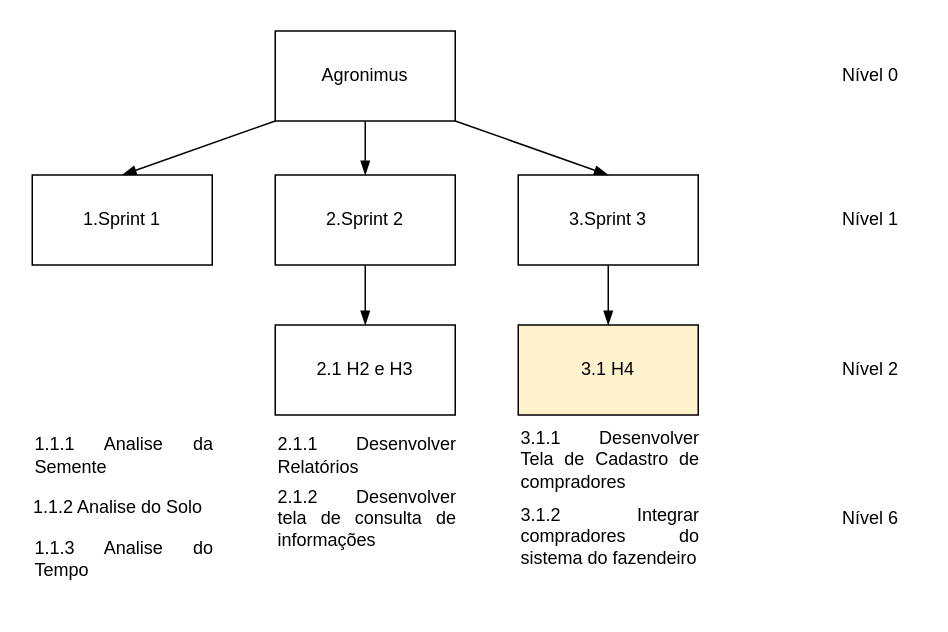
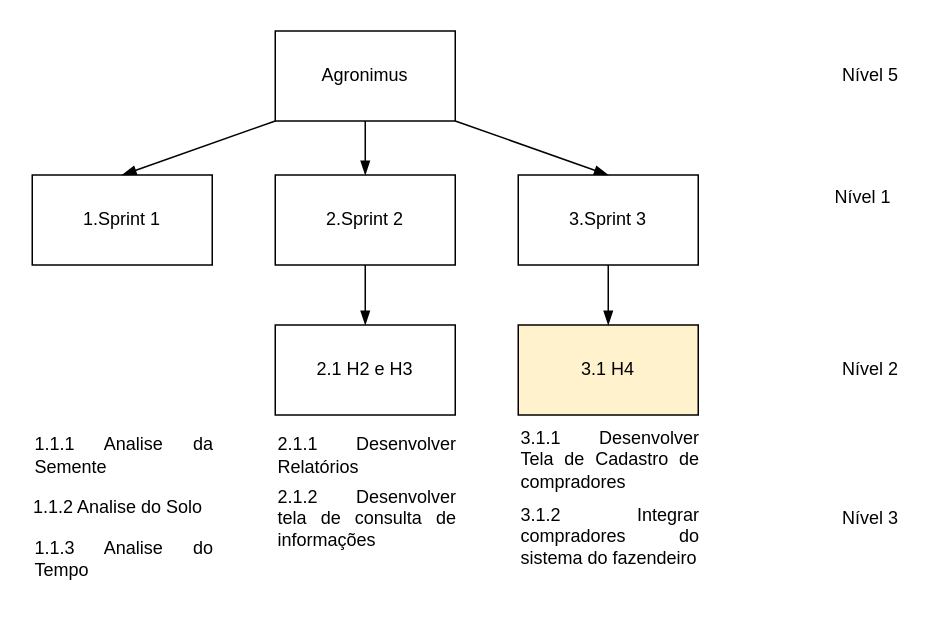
(871, 76) -> (871, 76)
(871, 220) -> (863, 197)
(871, 518) -> (871, 518)
